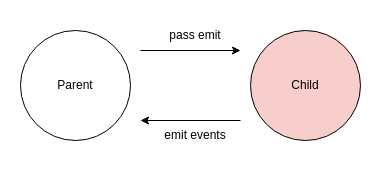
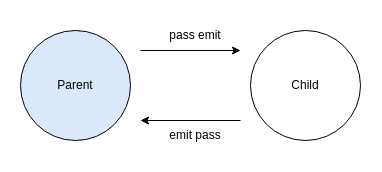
(76, 86) -> (76, 86)
(306, 86) -> (306, 86)
(196, 136) -> (196, 136)
